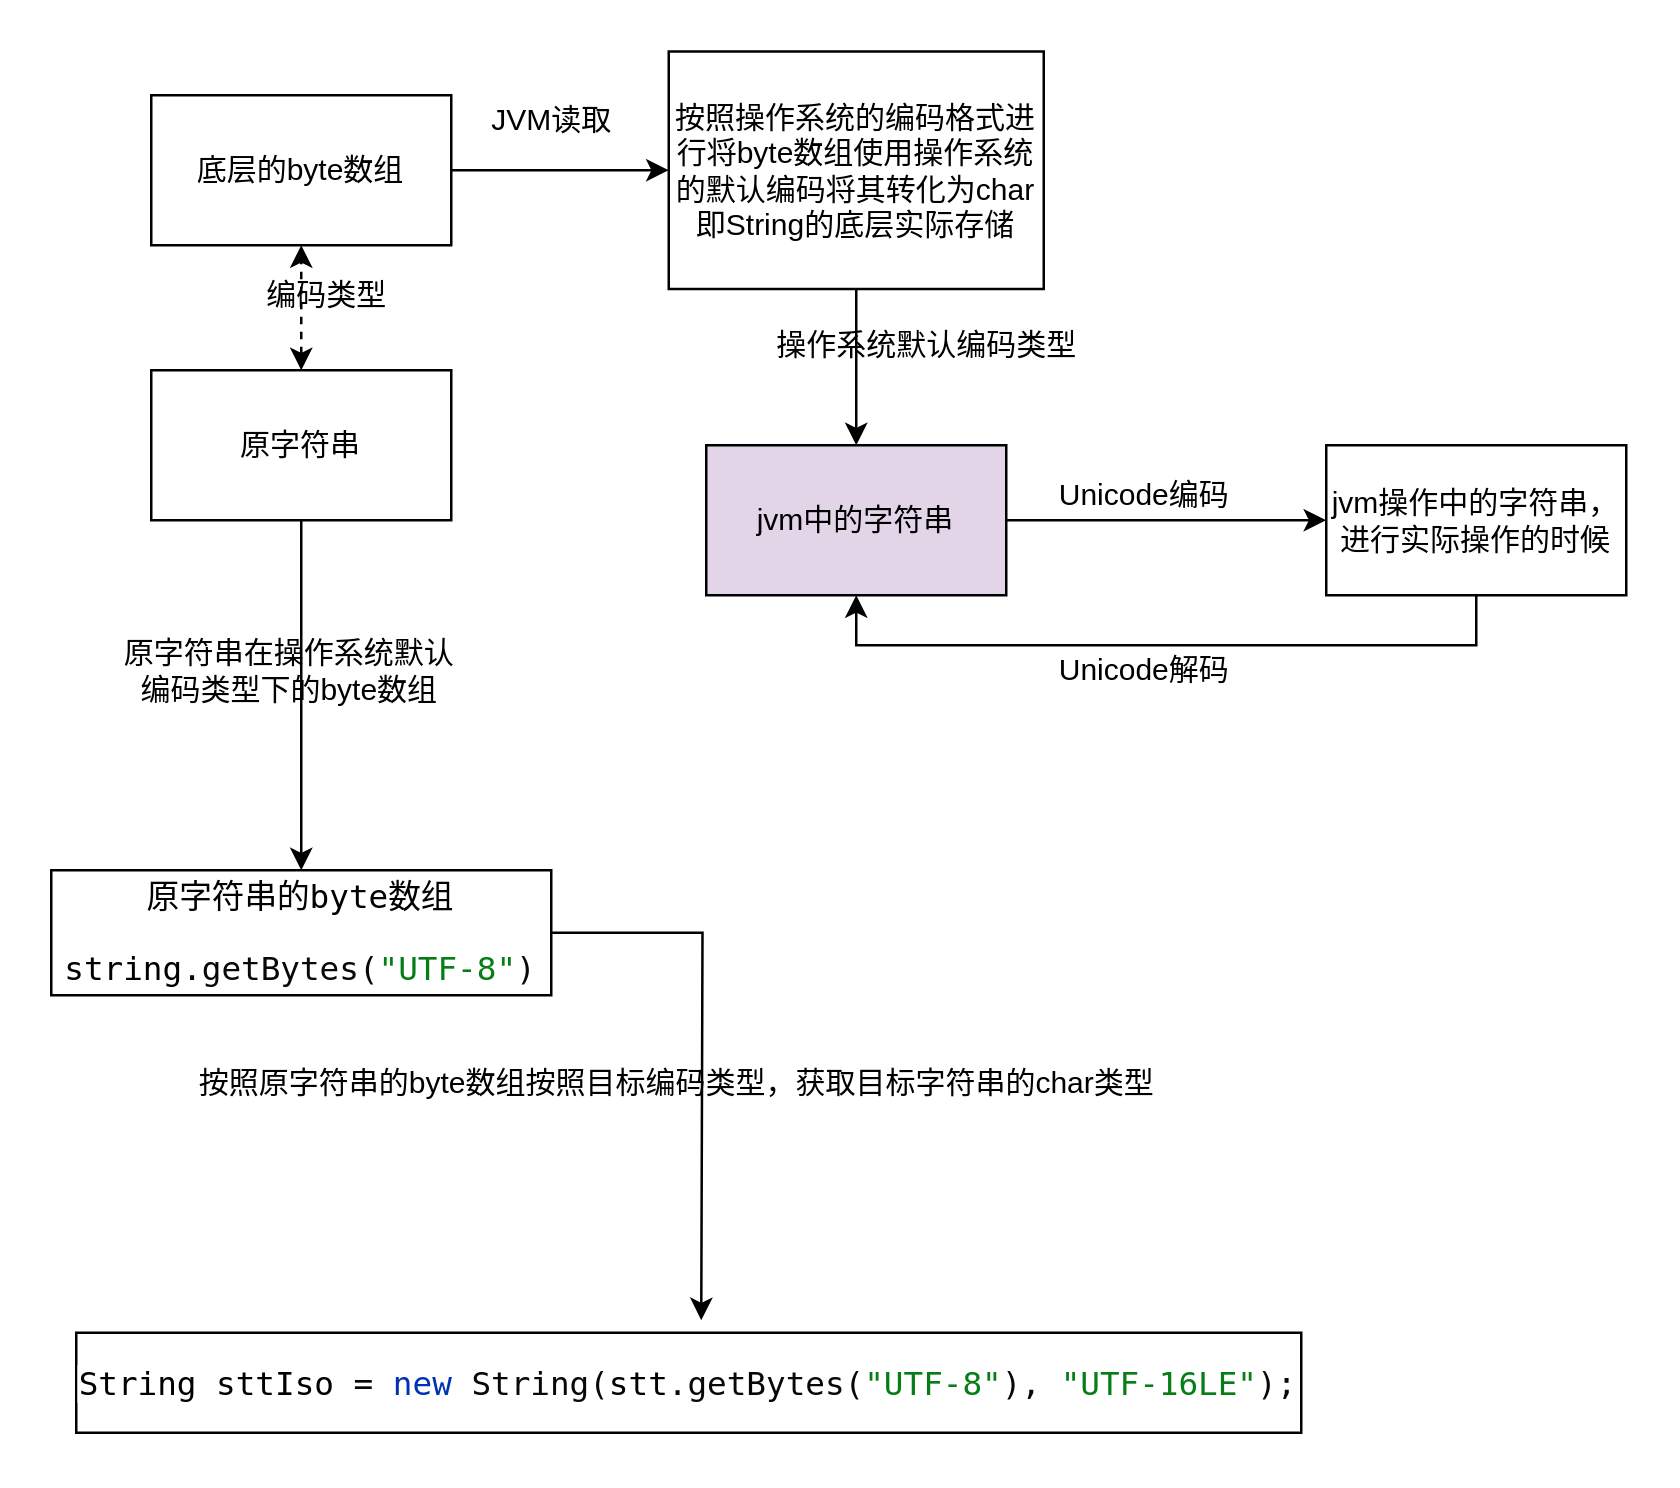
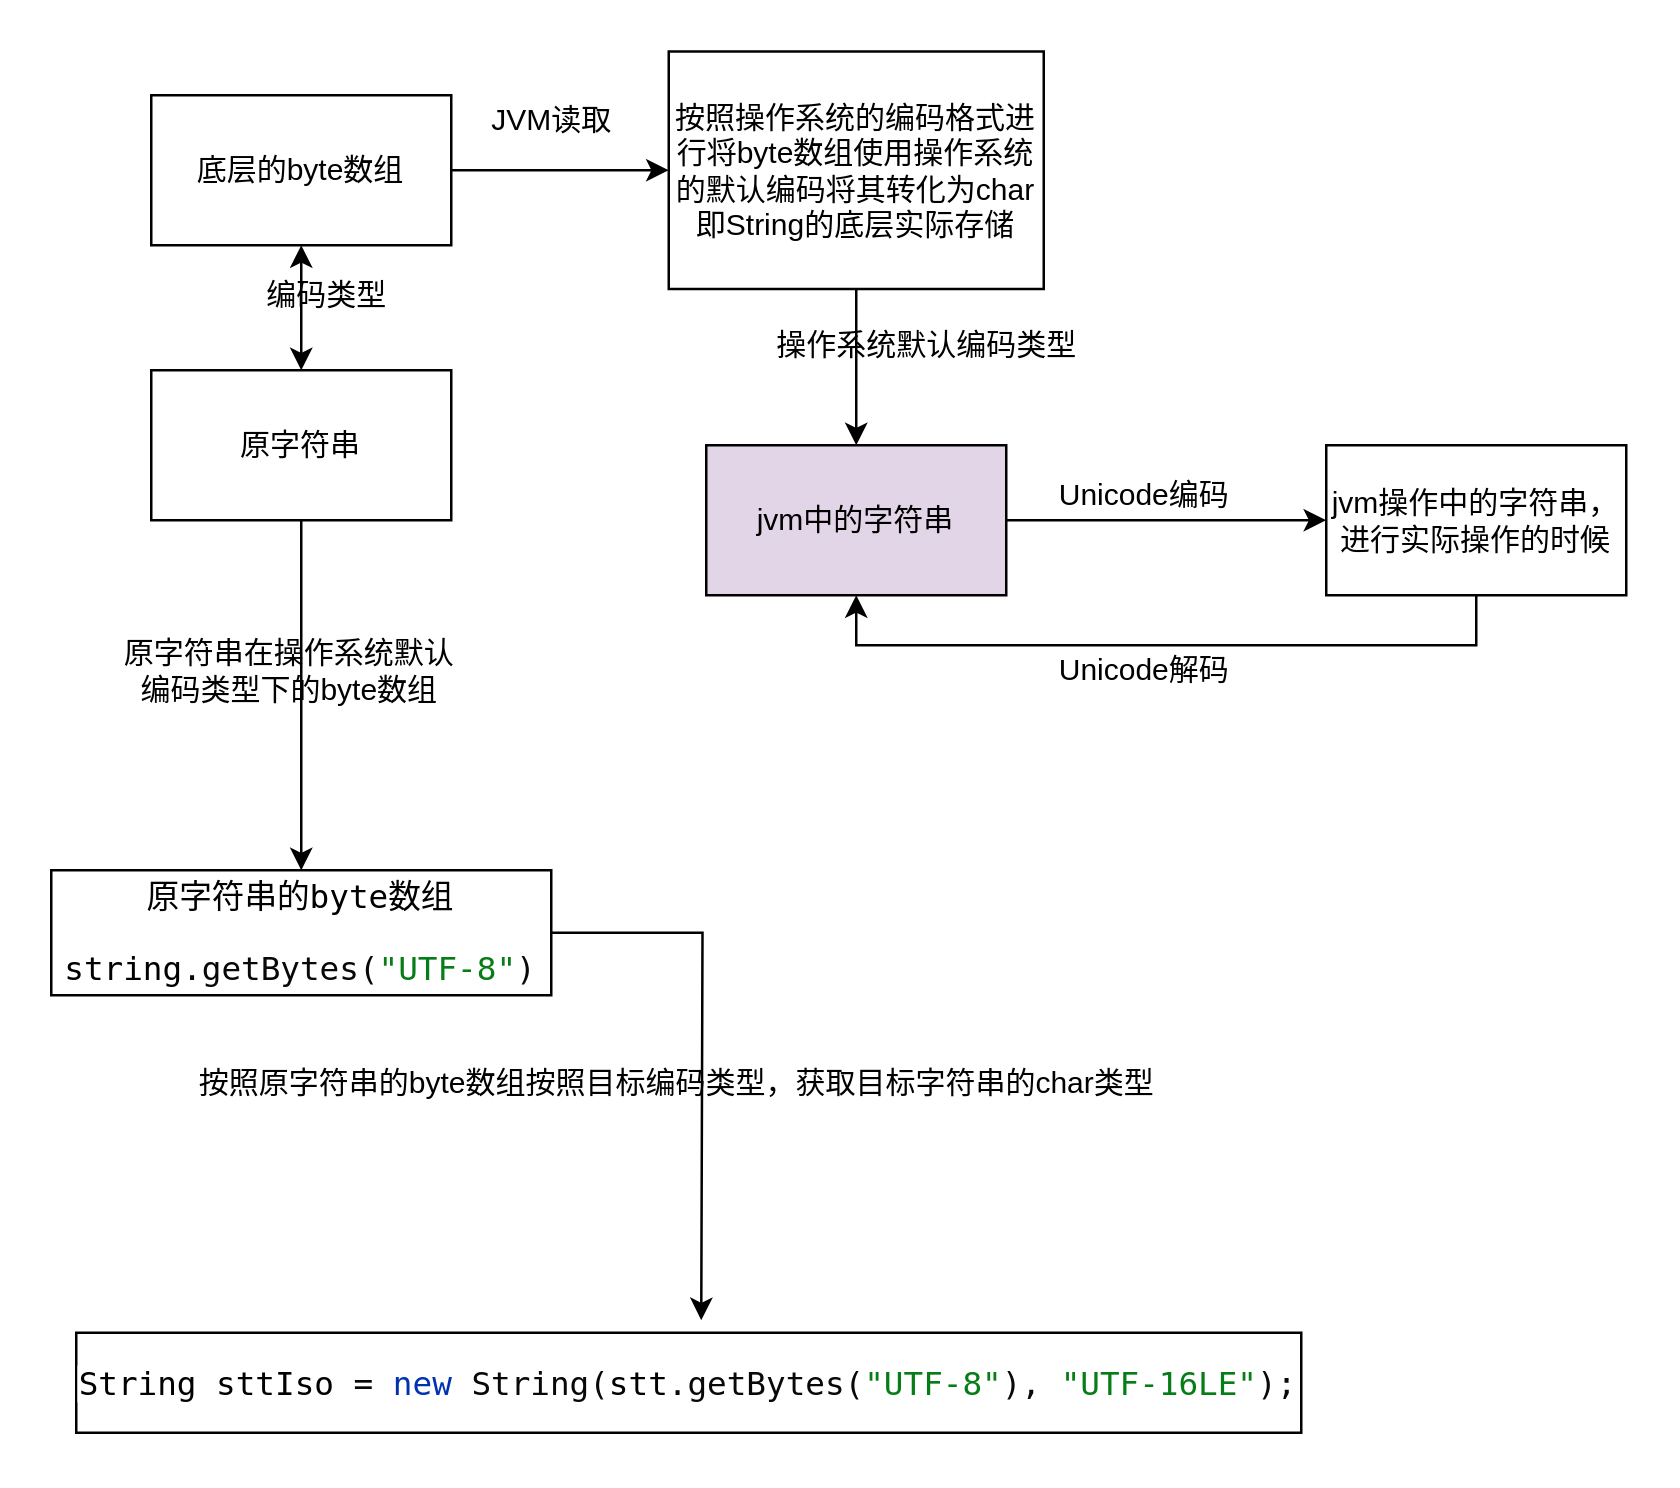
(301, 328) -> (301, 328)
